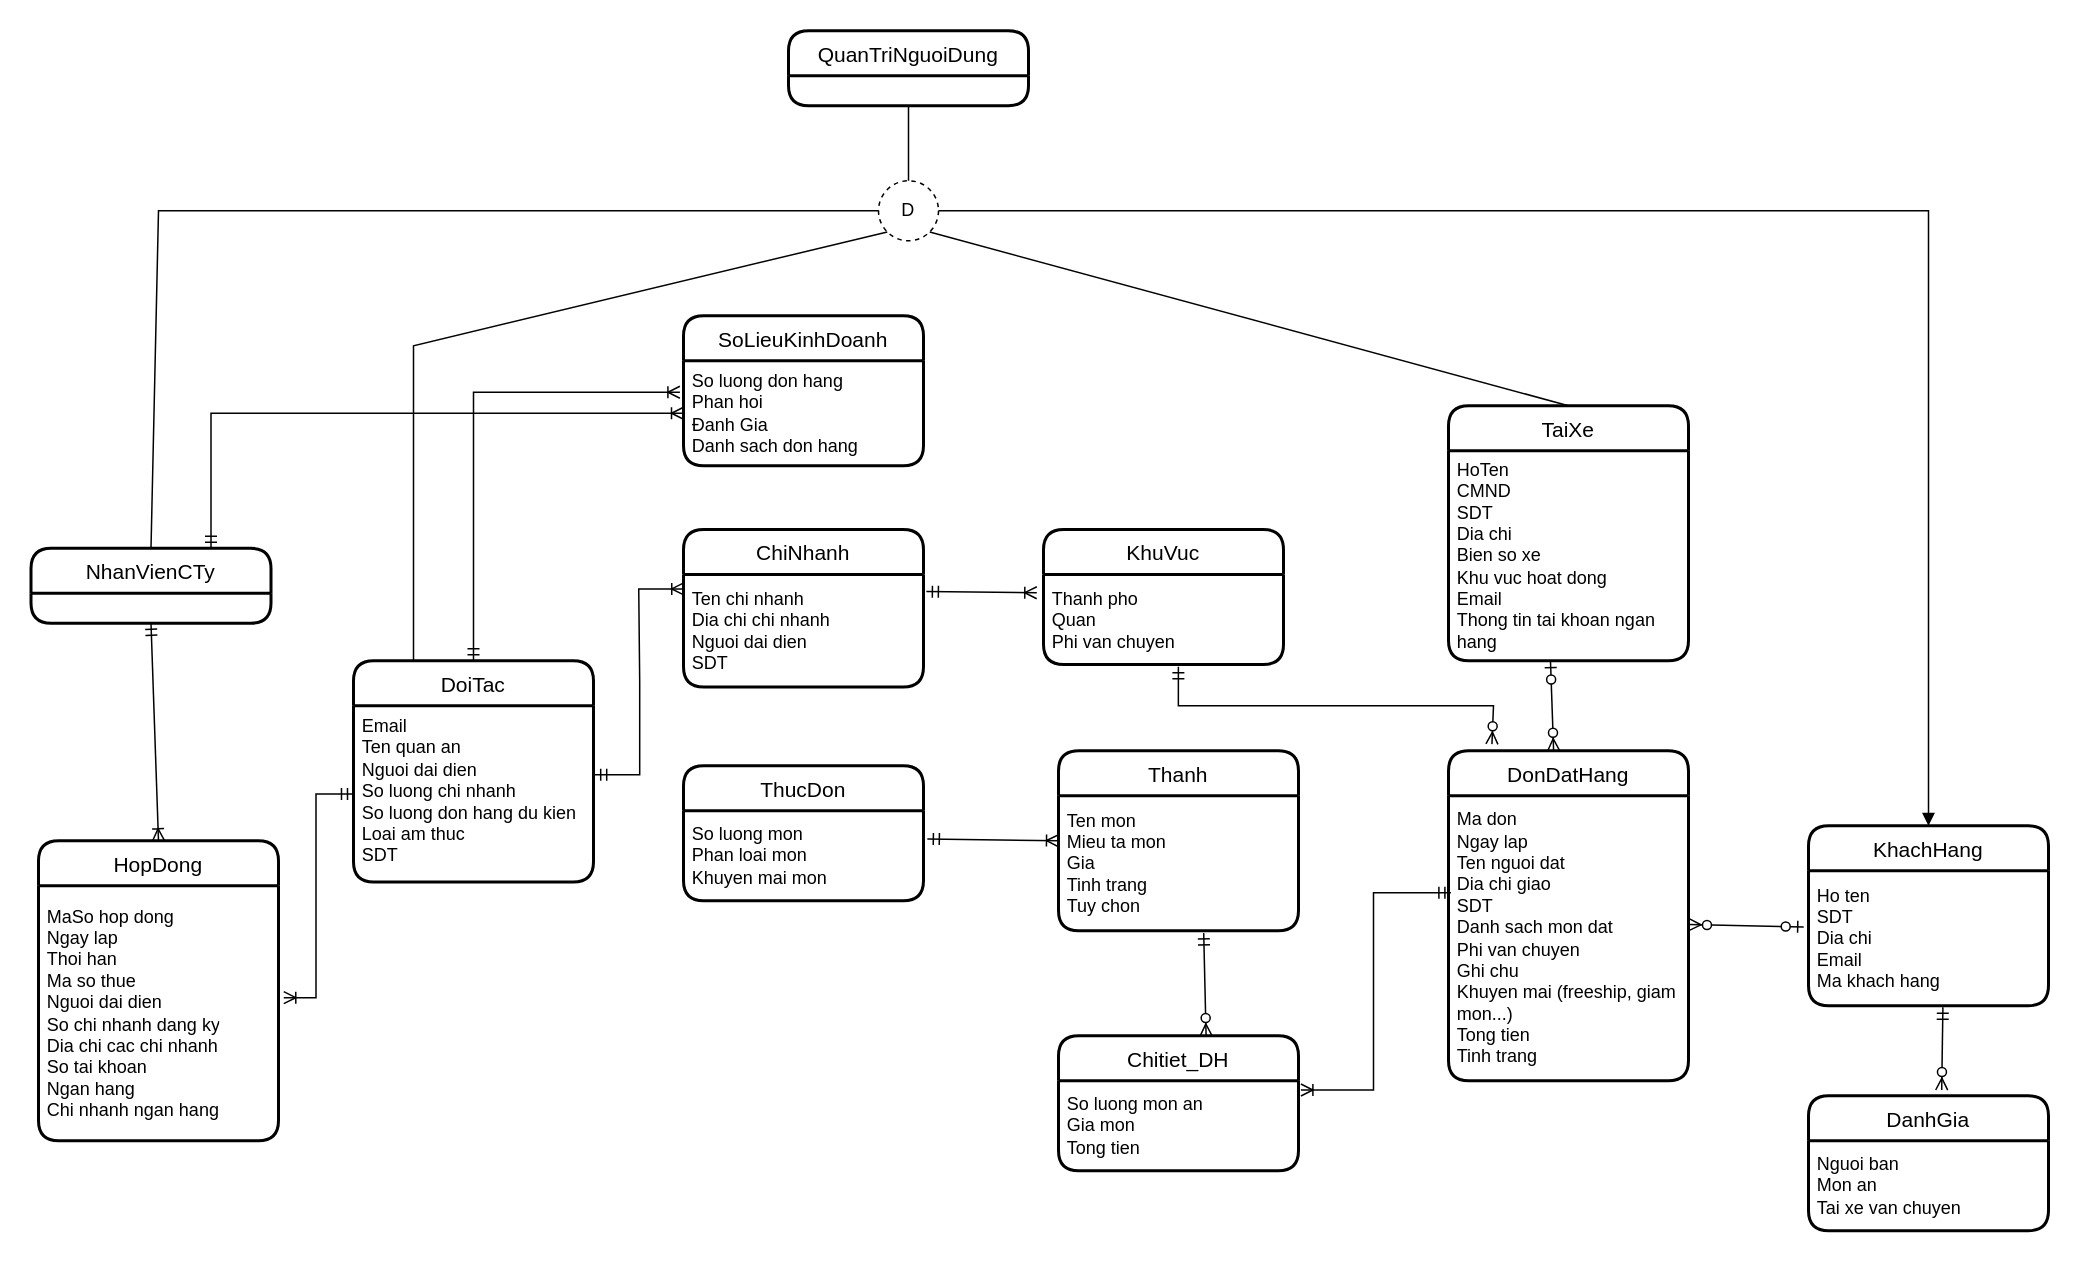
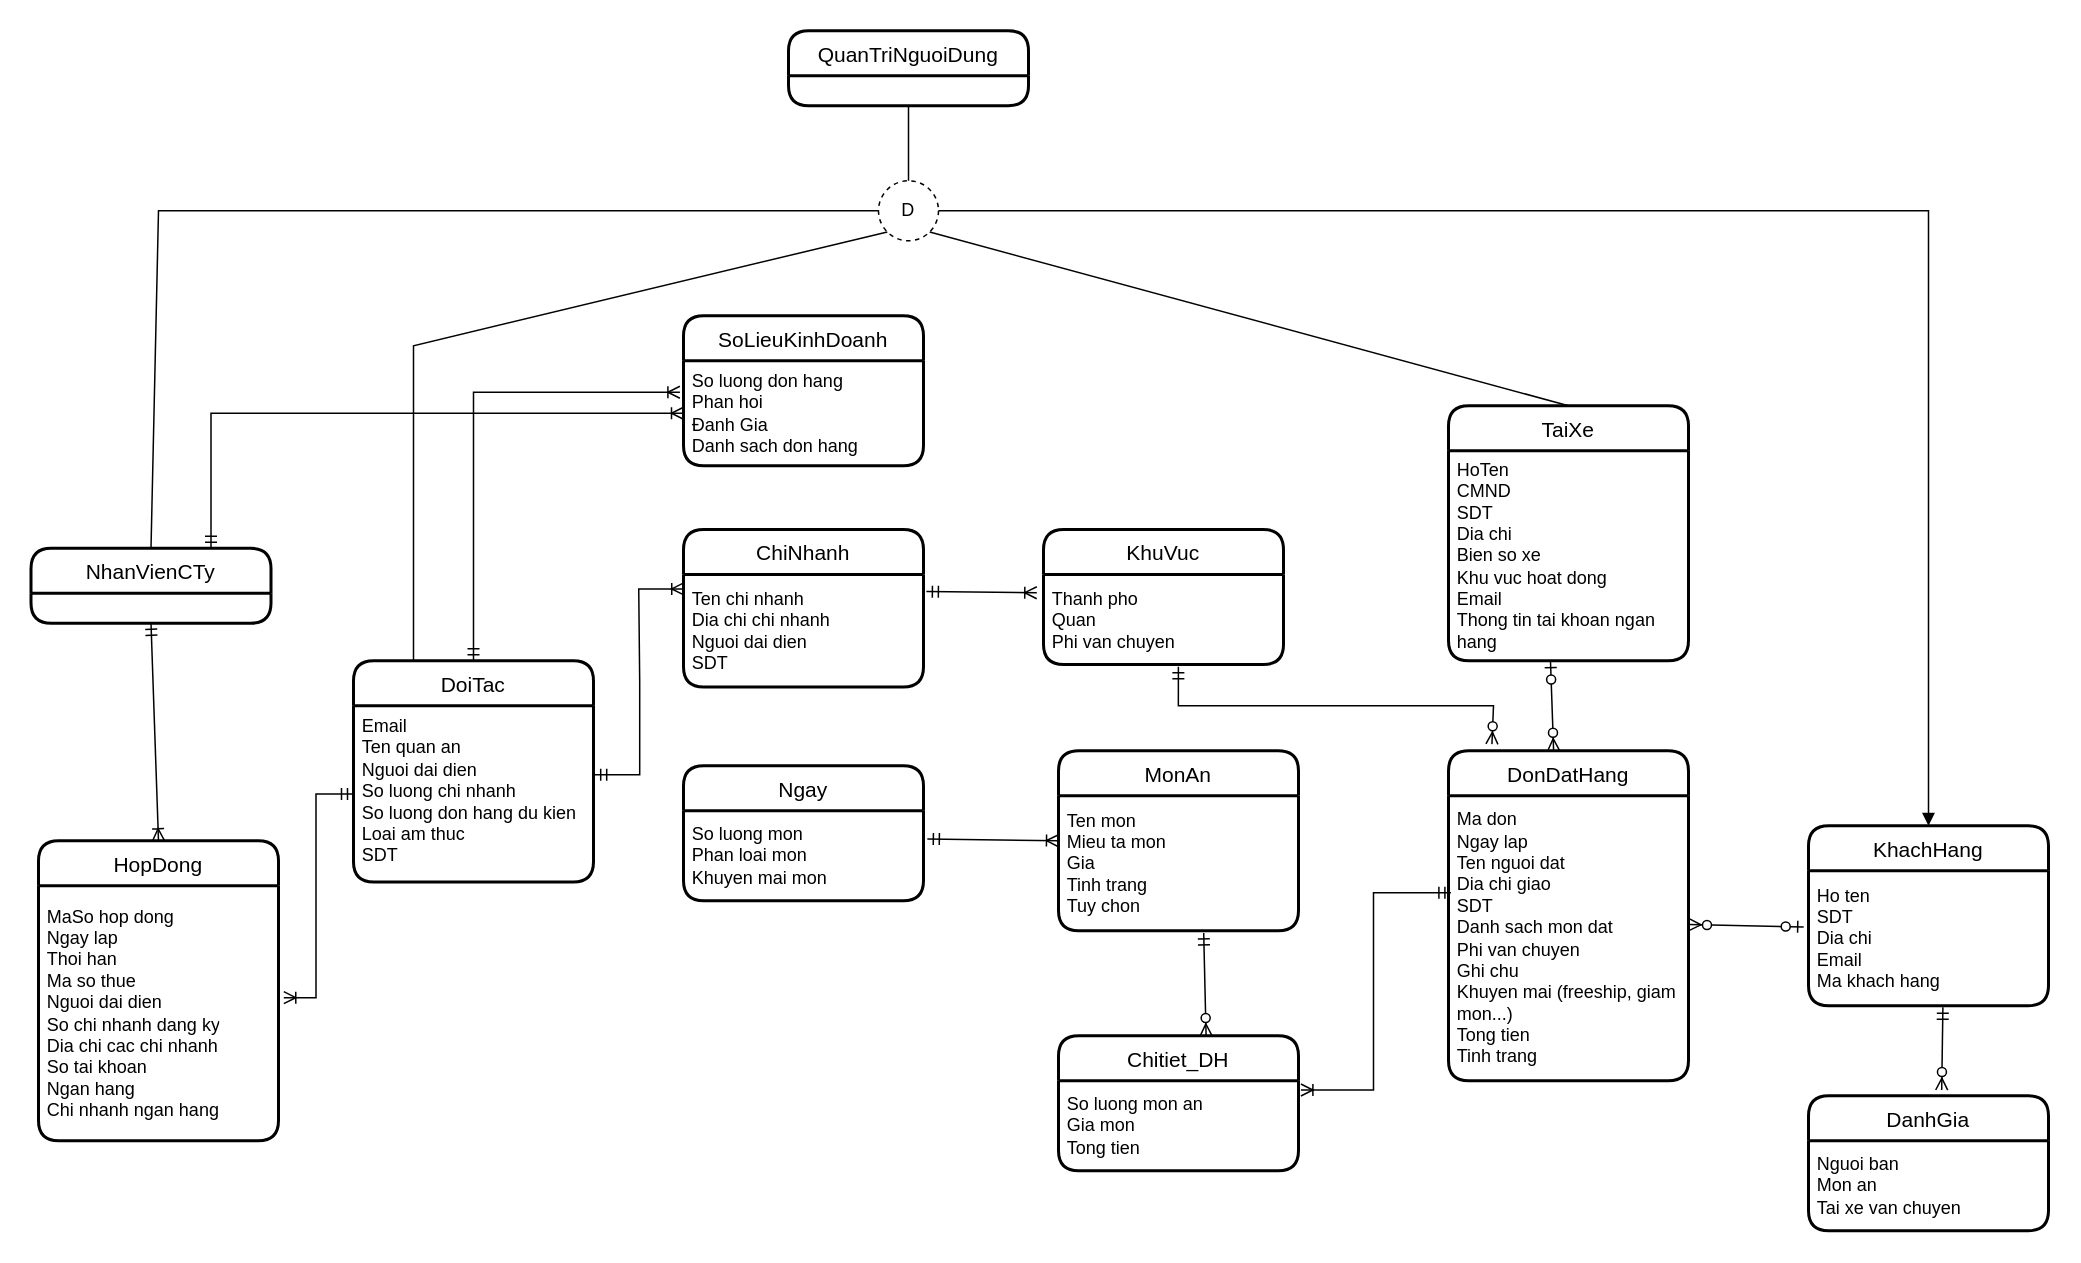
(1178, 775) -> (1178, 775)
(803, 790) -> (803, 790)
